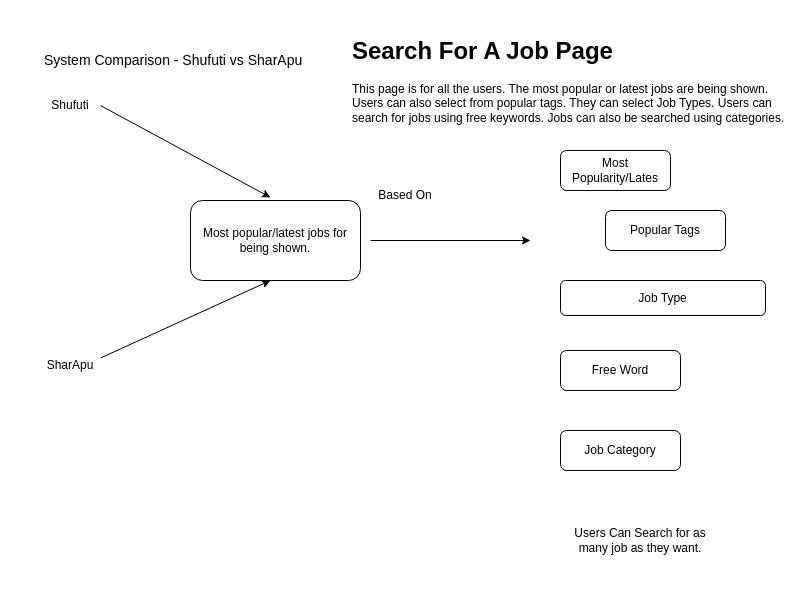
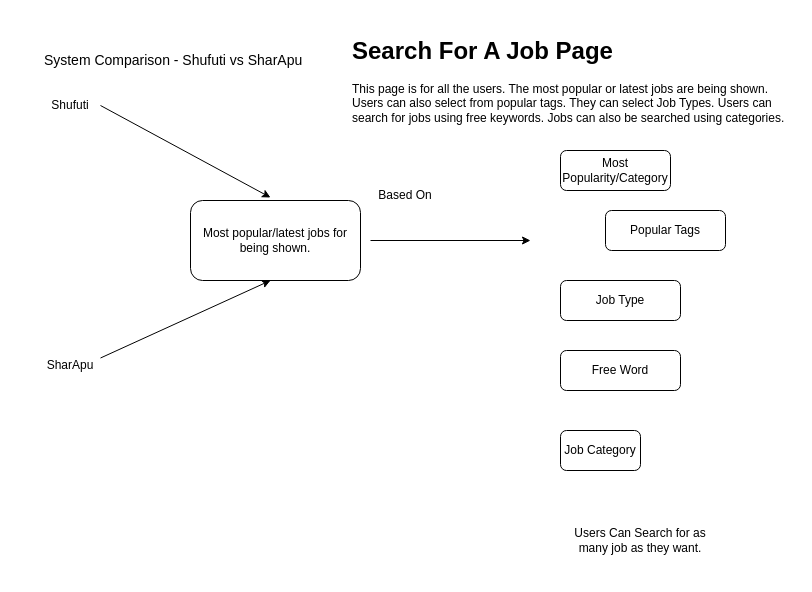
(616, 171) -> (616, 171)
(663, 298) -> (621, 301)
(621, 451) -> (601, 451)
